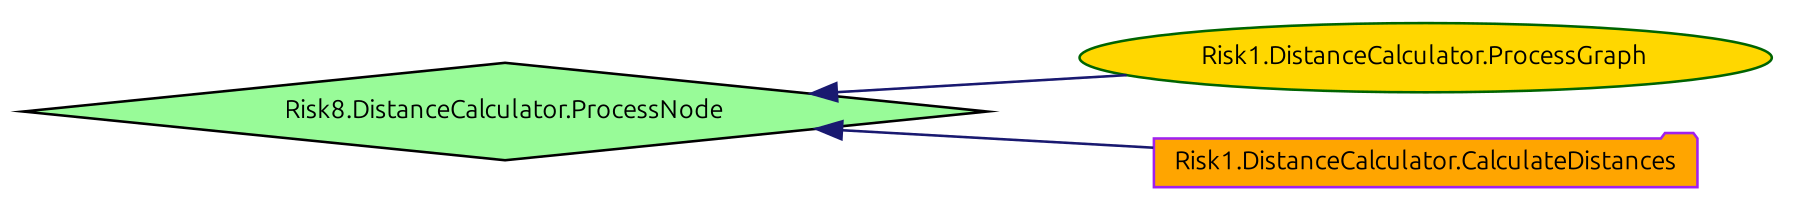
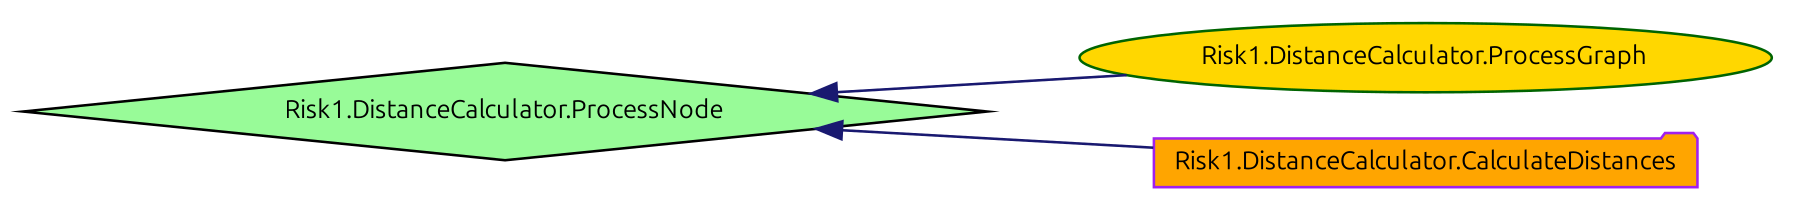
(505, 112) -> (505, 112)
